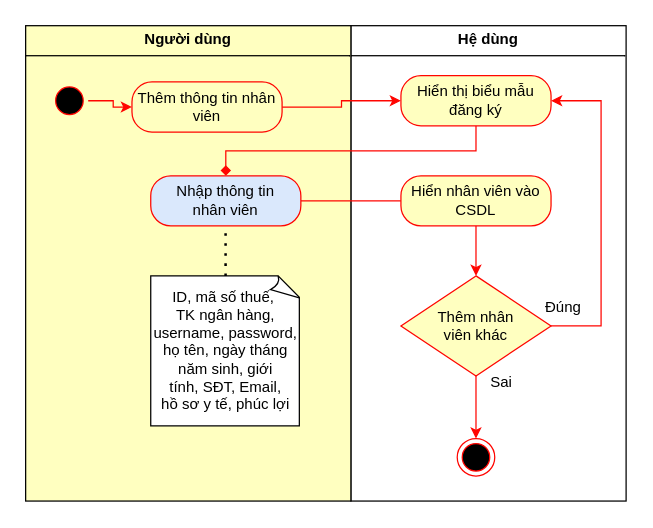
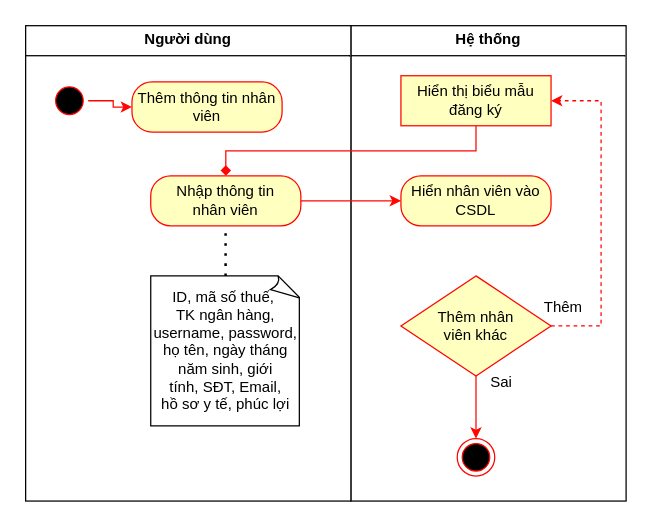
(378, 35) -> (382, 35)
(476, 101) -> (476, 101)
(340, 107) -> none
(226, 201) -> (226, 201)
(394, 201) -> (391, 201)
(601, 217) -> (601, 217)
(476, 247) -> none
(188, 263) -> (188, 263)
(563, 307) -> (563, 307)
